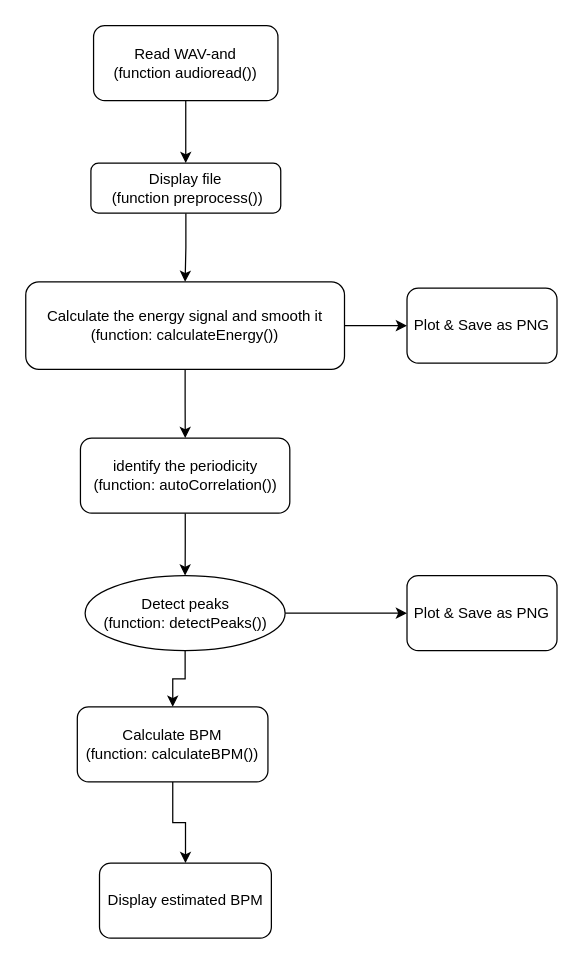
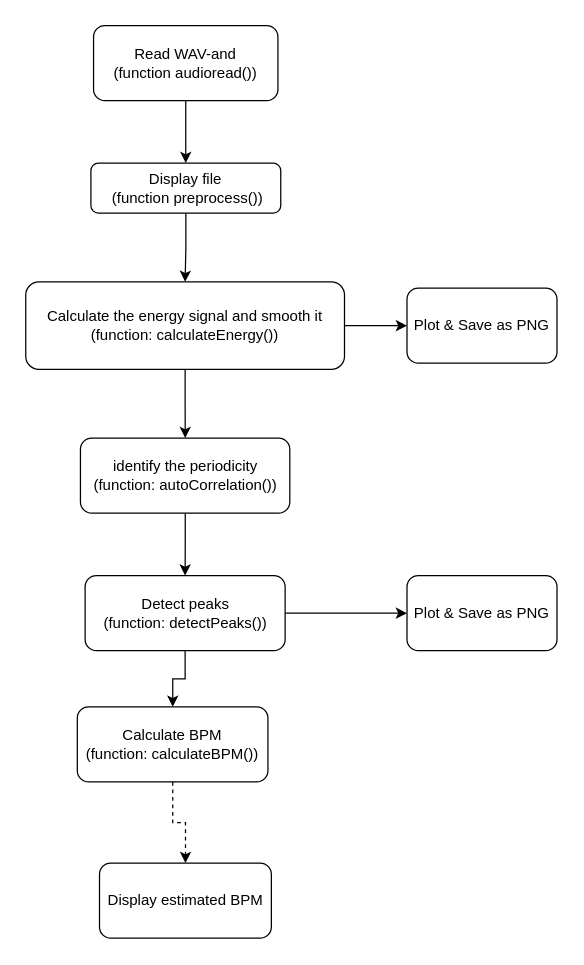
(185, 613) -> (185, 613)
(175, 823) -> (175, 823)
